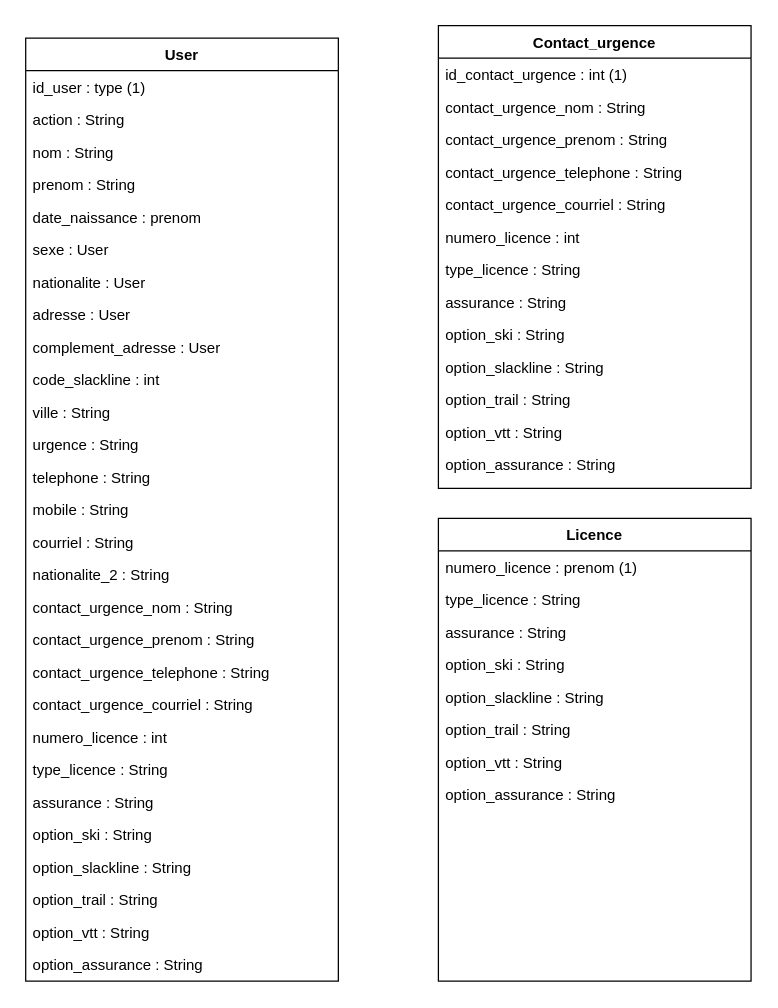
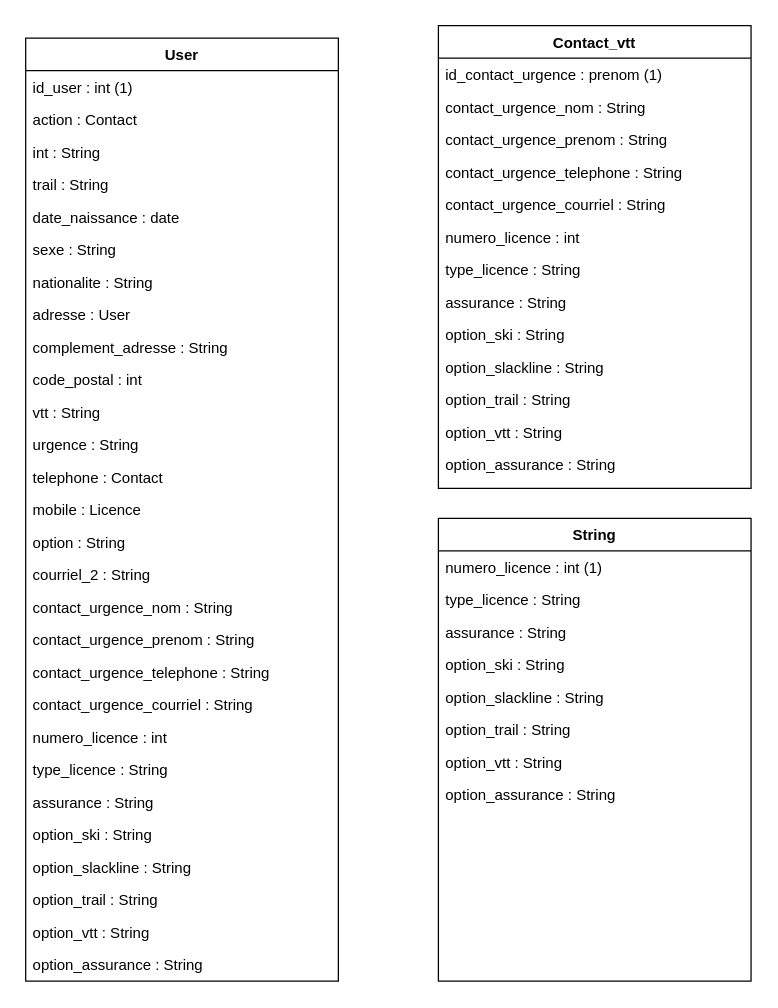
(594, 43) -> (594, 43)
(551, 75) -> (565, 75)
(98, 88) -> (92, 88)
(86, 120) -> (92, 120)
(75, 153) -> (73, 153)
(88, 185) -> (80, 185)
(121, 218) -> (113, 218)
(73, 250) -> (79, 250)
(96, 283) -> (103, 283)
(132, 348) -> (138, 348)
(103, 380) -> (94, 380)
(80, 413) -> (77, 413)
(100, 478) -> (106, 478)
(86, 510) -> (90, 510)
(594, 535) -> (594, 535)
(94, 543) -> (88, 543)
(549, 568) -> (534, 568)
(111, 575) -> (101, 575)
